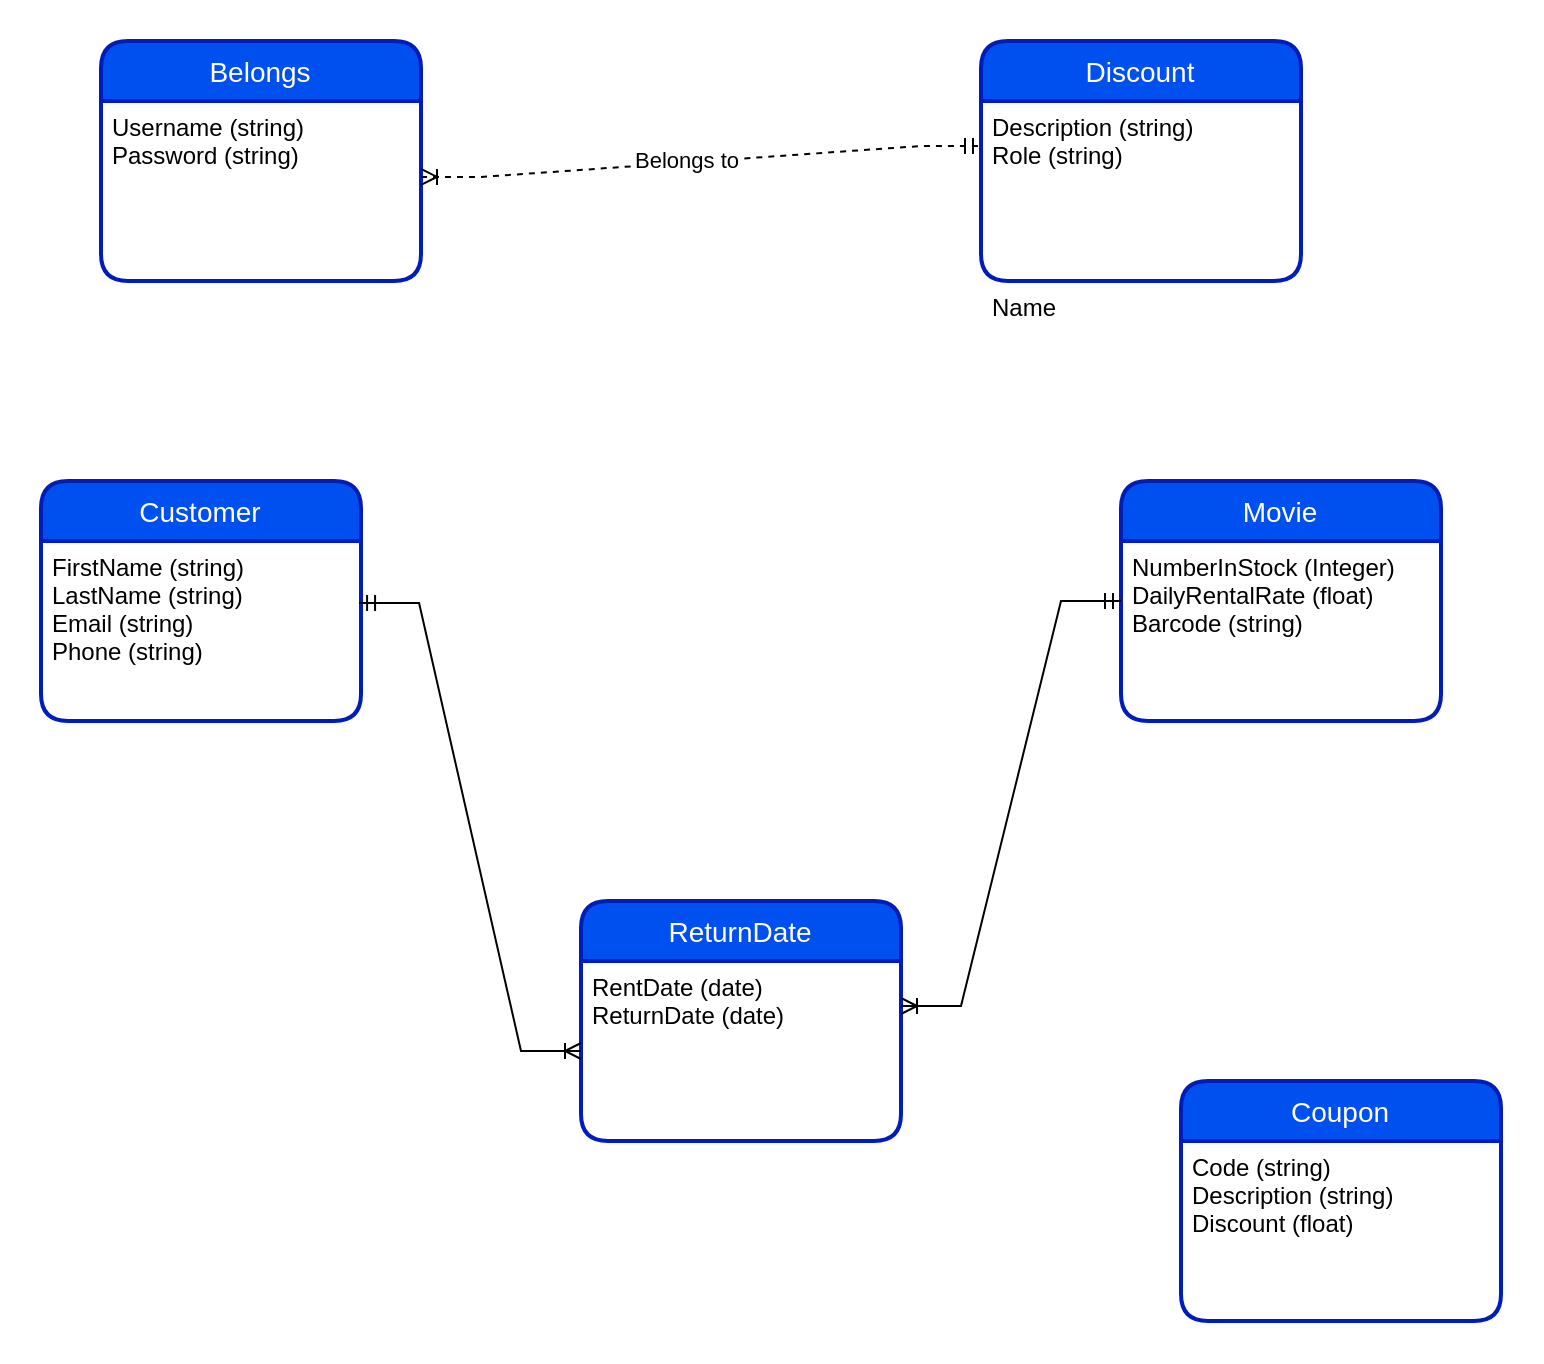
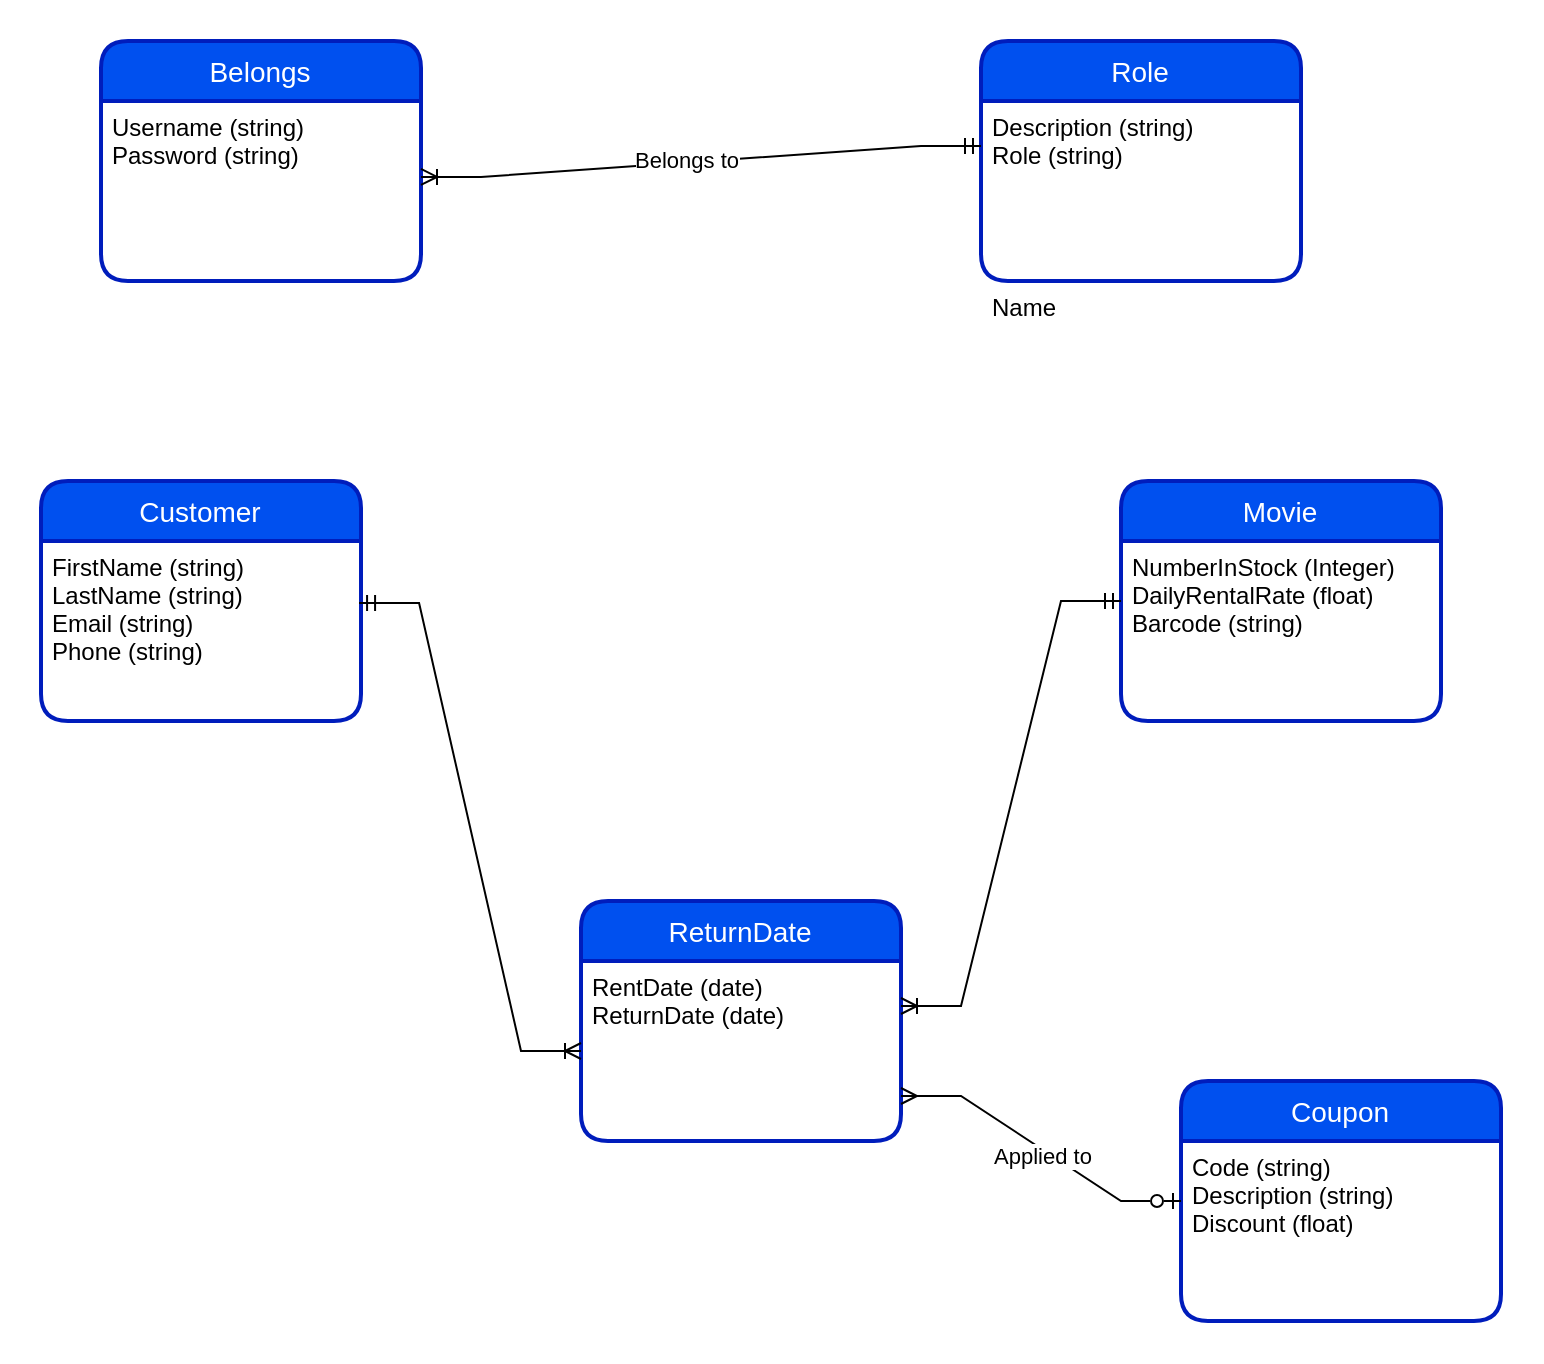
(1140, 73) -> (1140, 73)
(858, 150) -> (858, 150)
none -> (1029, 1141)
